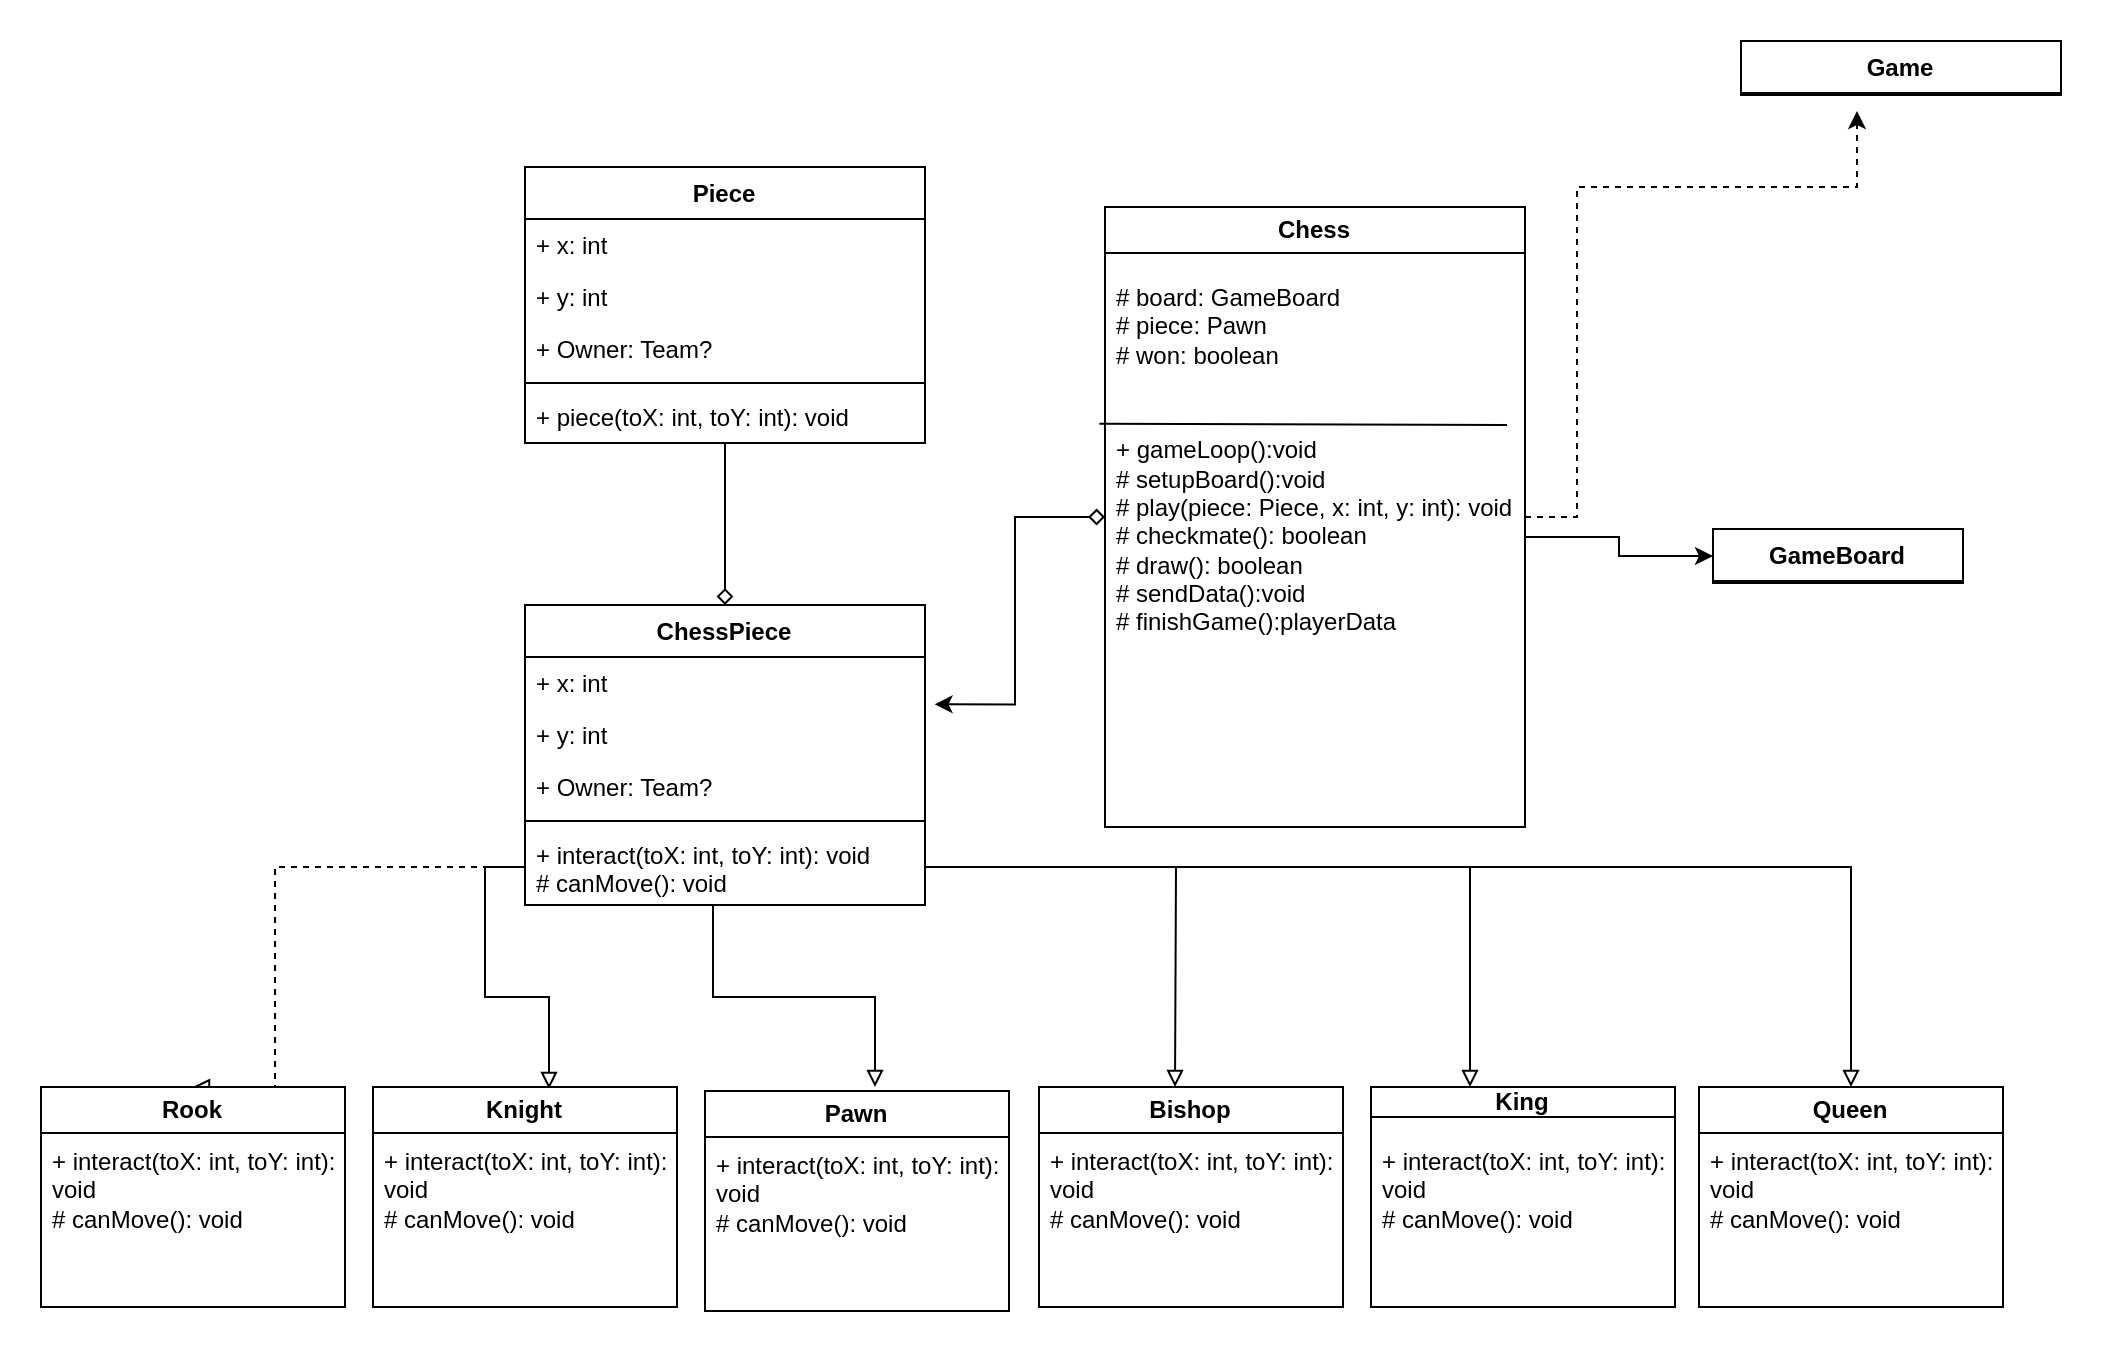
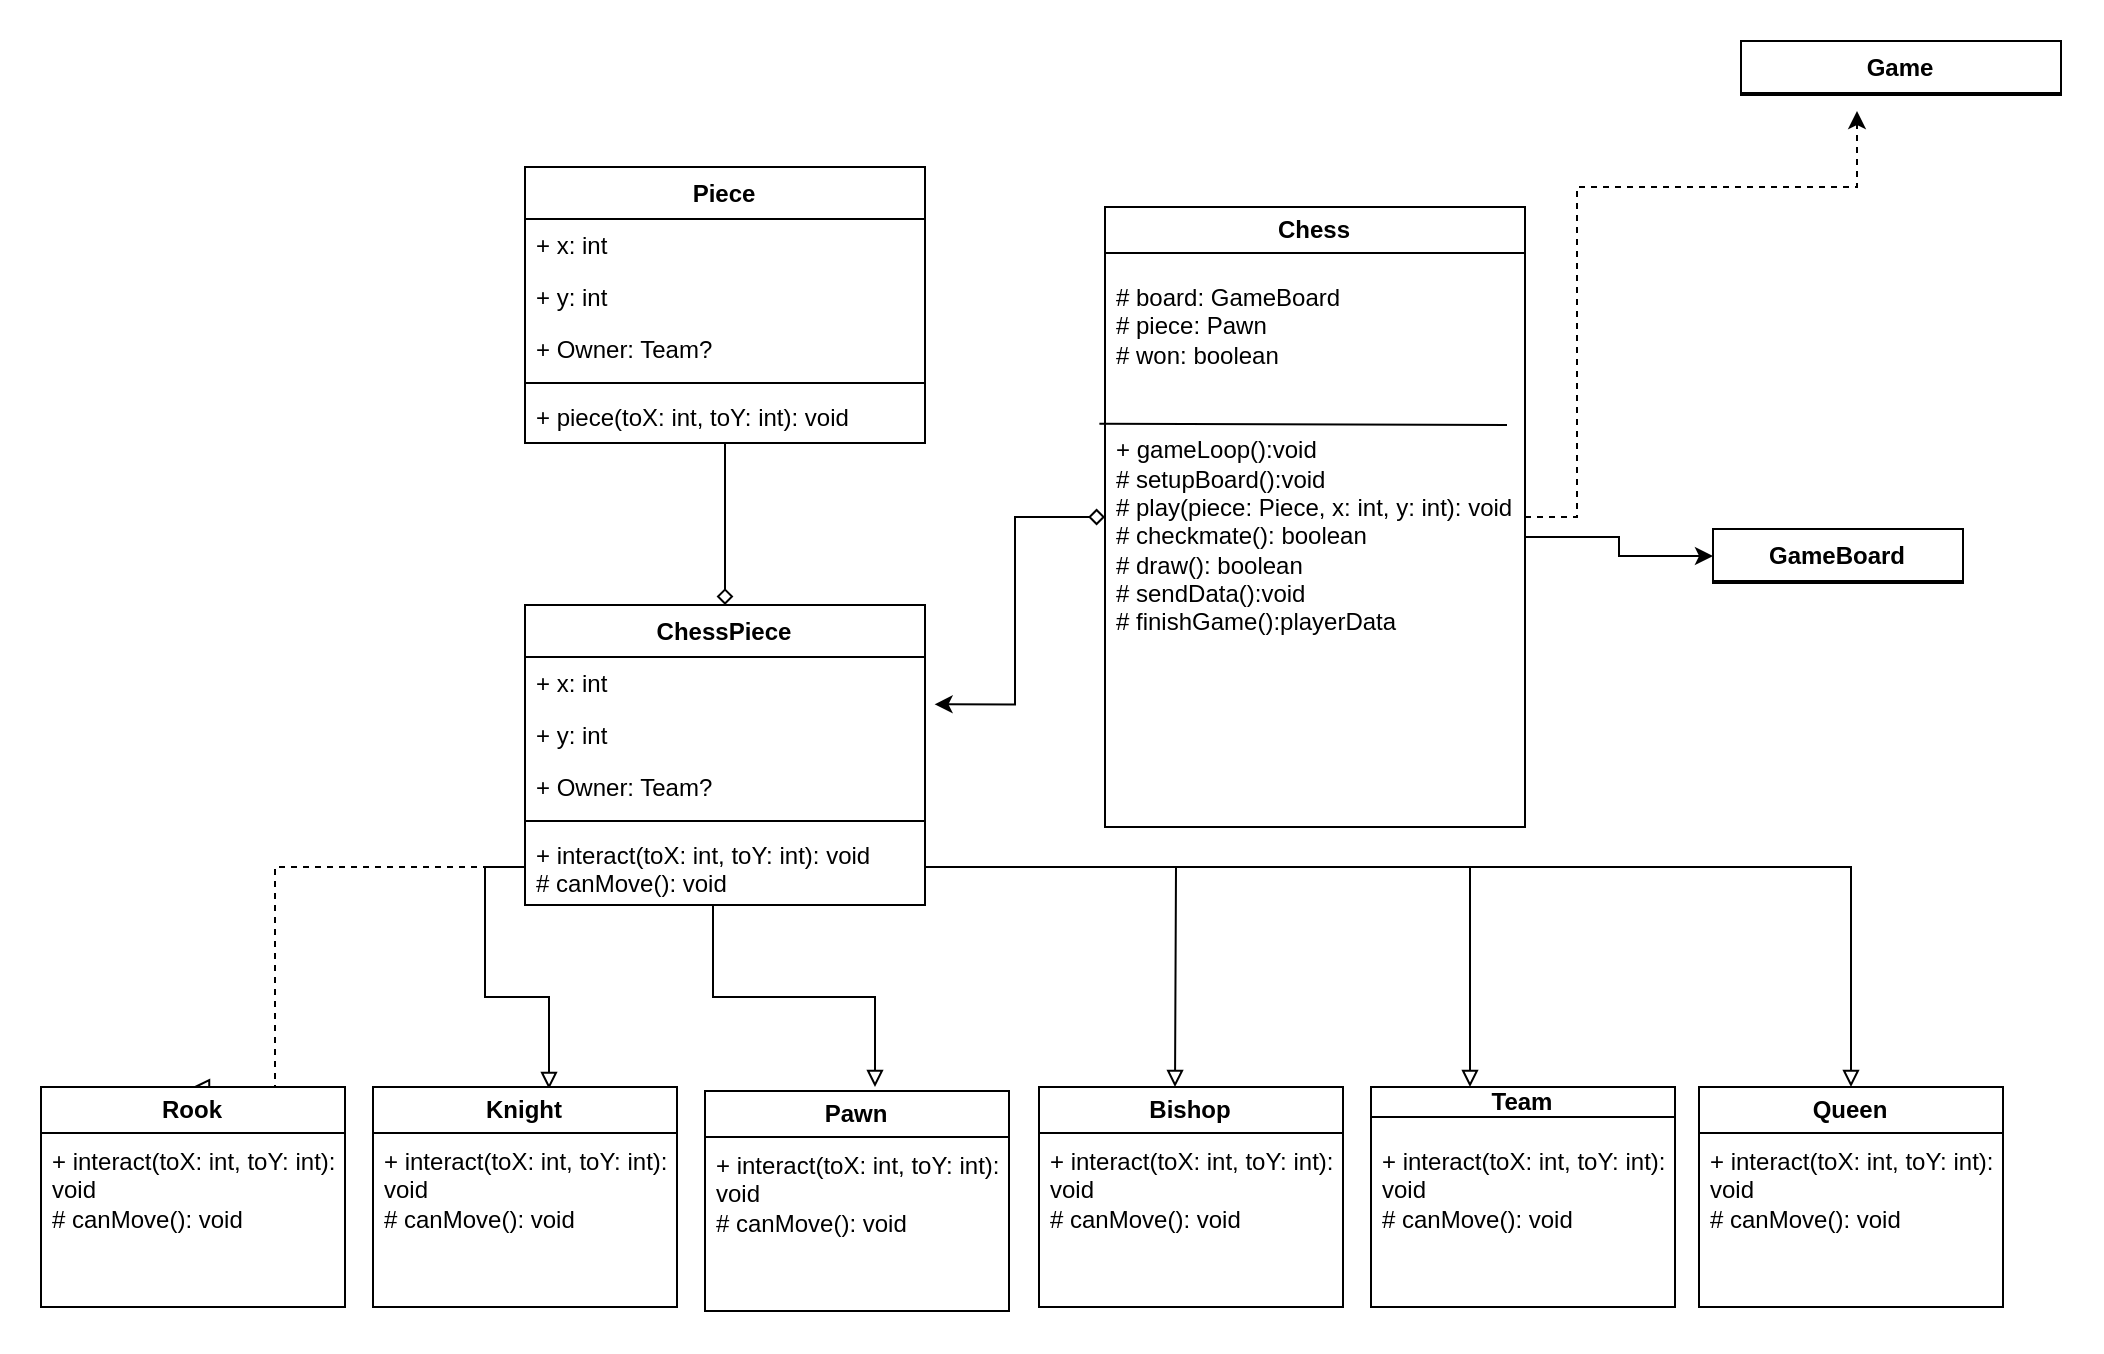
(1523, 1103) -> (1523, 1103)
